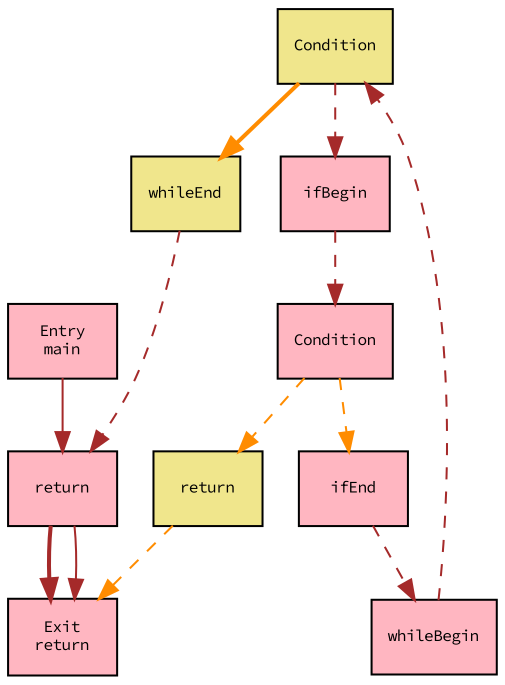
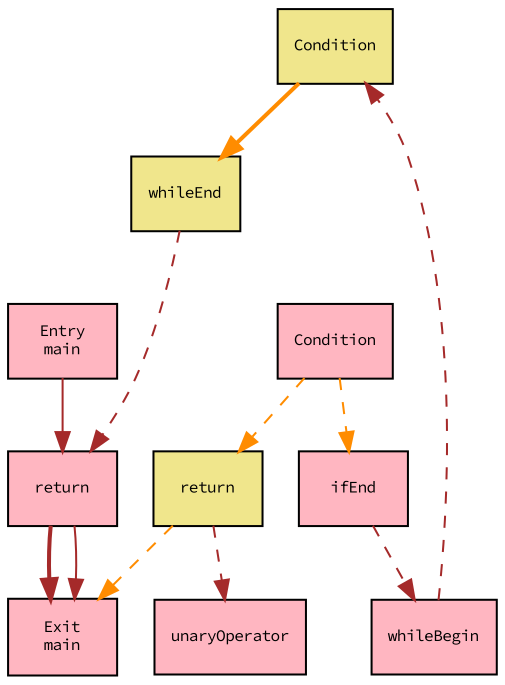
(335, 194) -> none
(63, 637) -> (63, 637)
none -> (230, 637)
